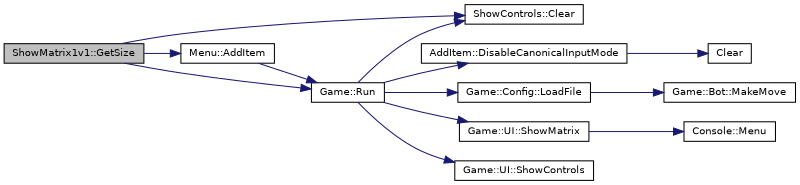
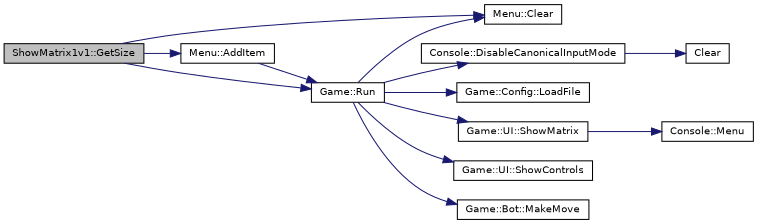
(524, 14) -> (523, 14)
(524, 53) -> (523, 53)
(622, 92) -> (390, 162)
